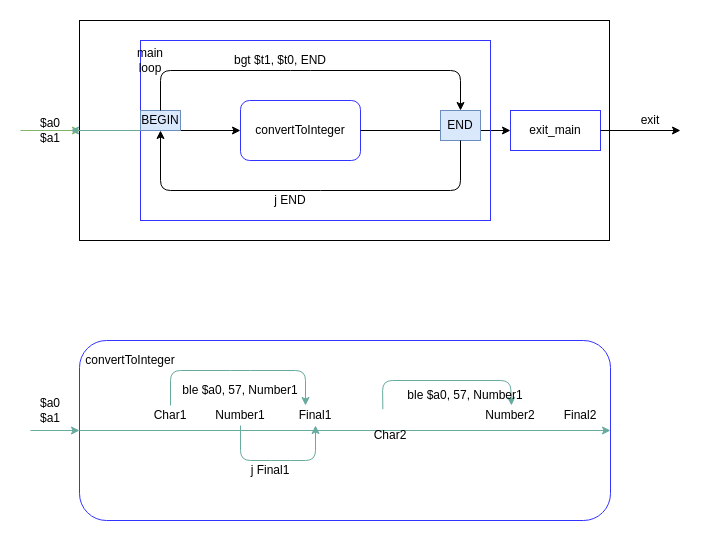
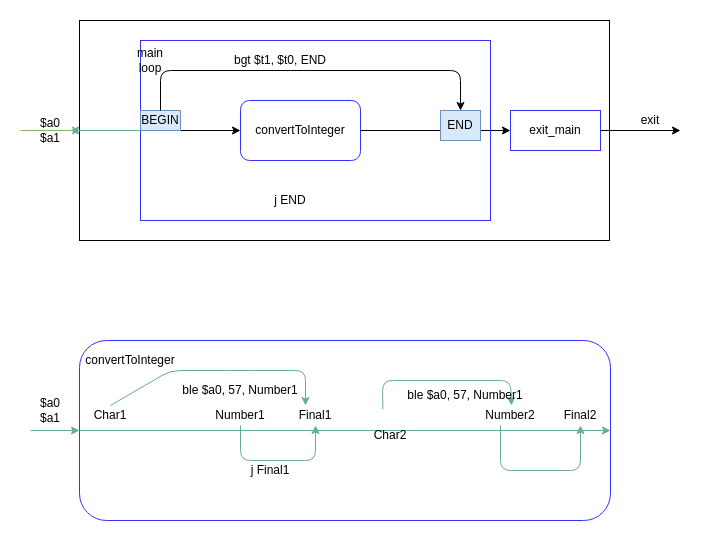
(310, 191) -> none
(171, 416) -> (111, 416)
none -> (537, 471)
